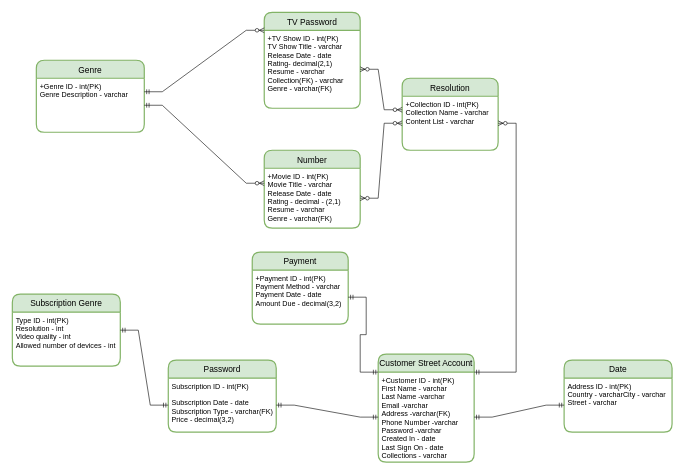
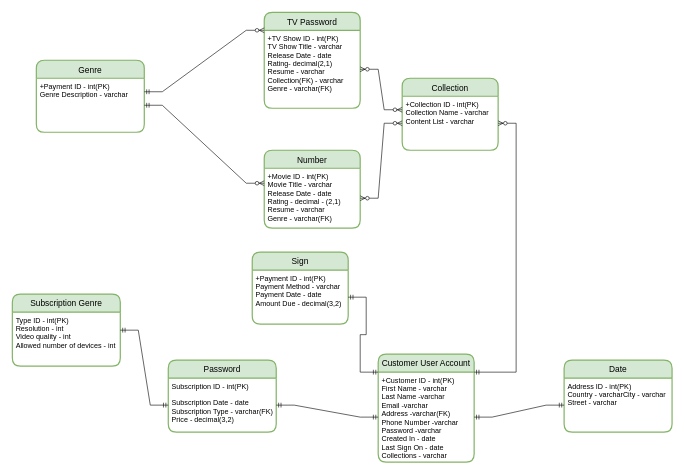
(74, 86) -> (78, 86)
(450, 88) -> (450, 88)
(300, 262) -> (300, 262)
(426, 364) -> (426, 364)
